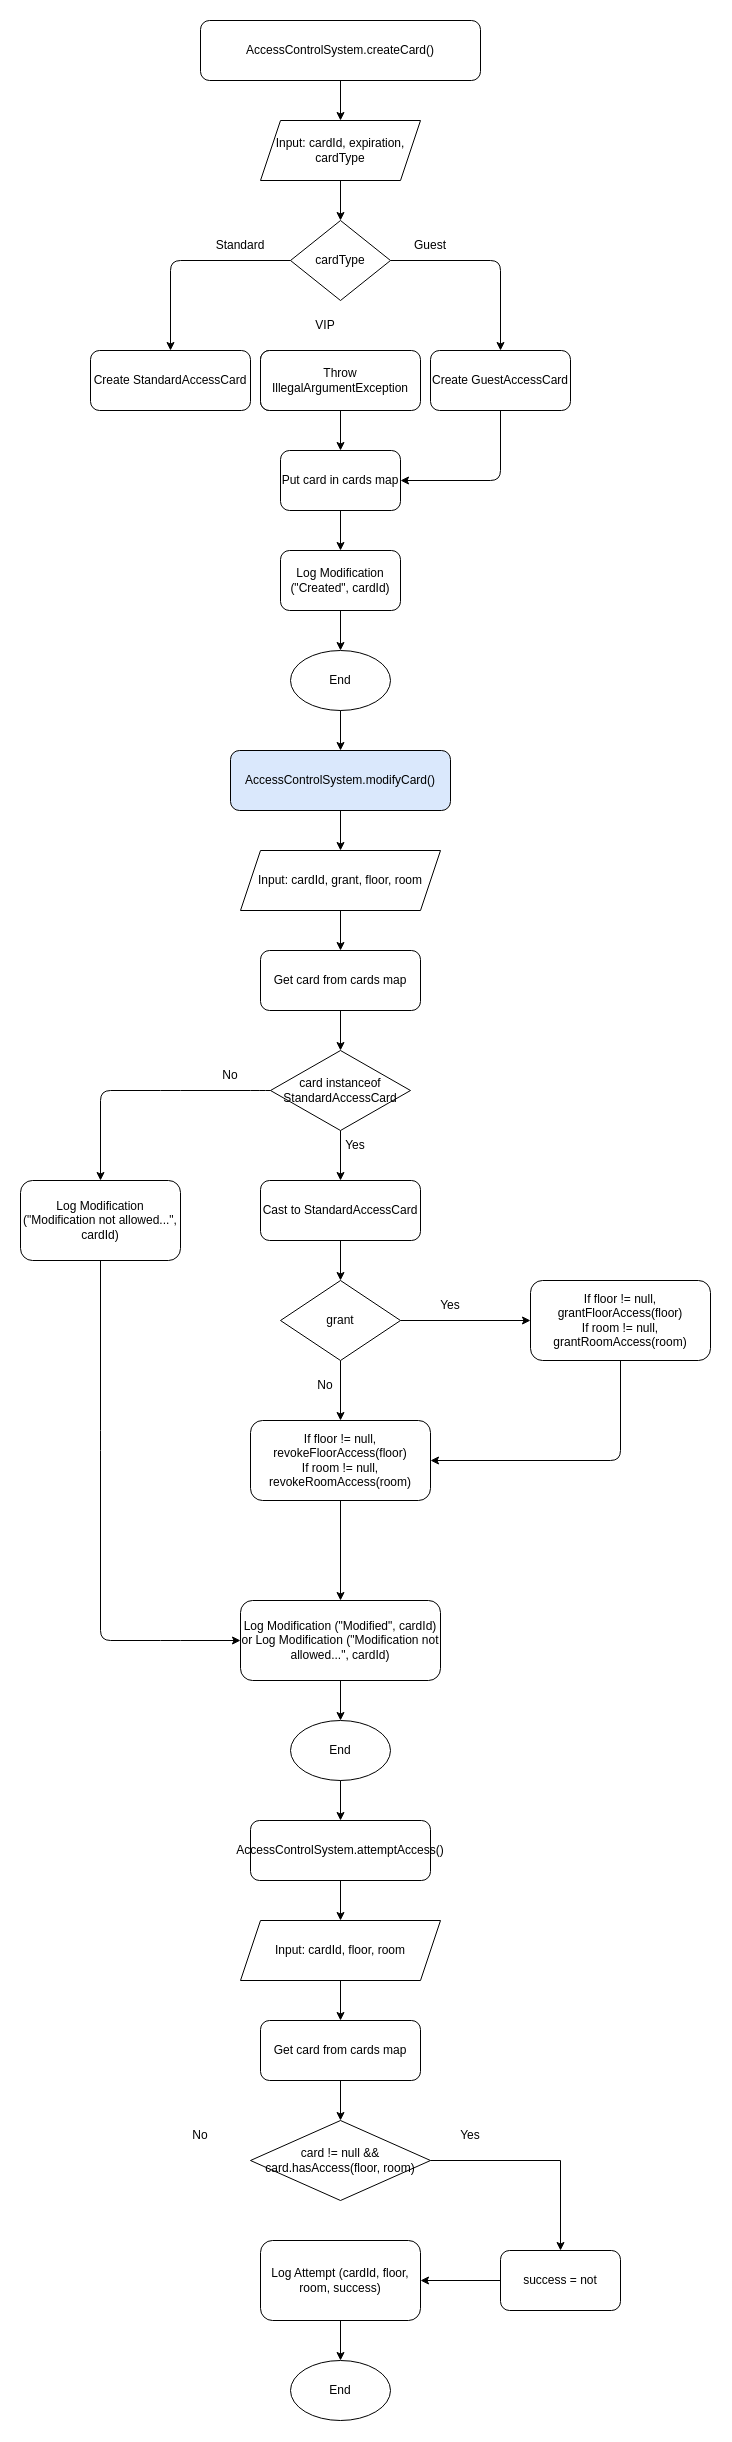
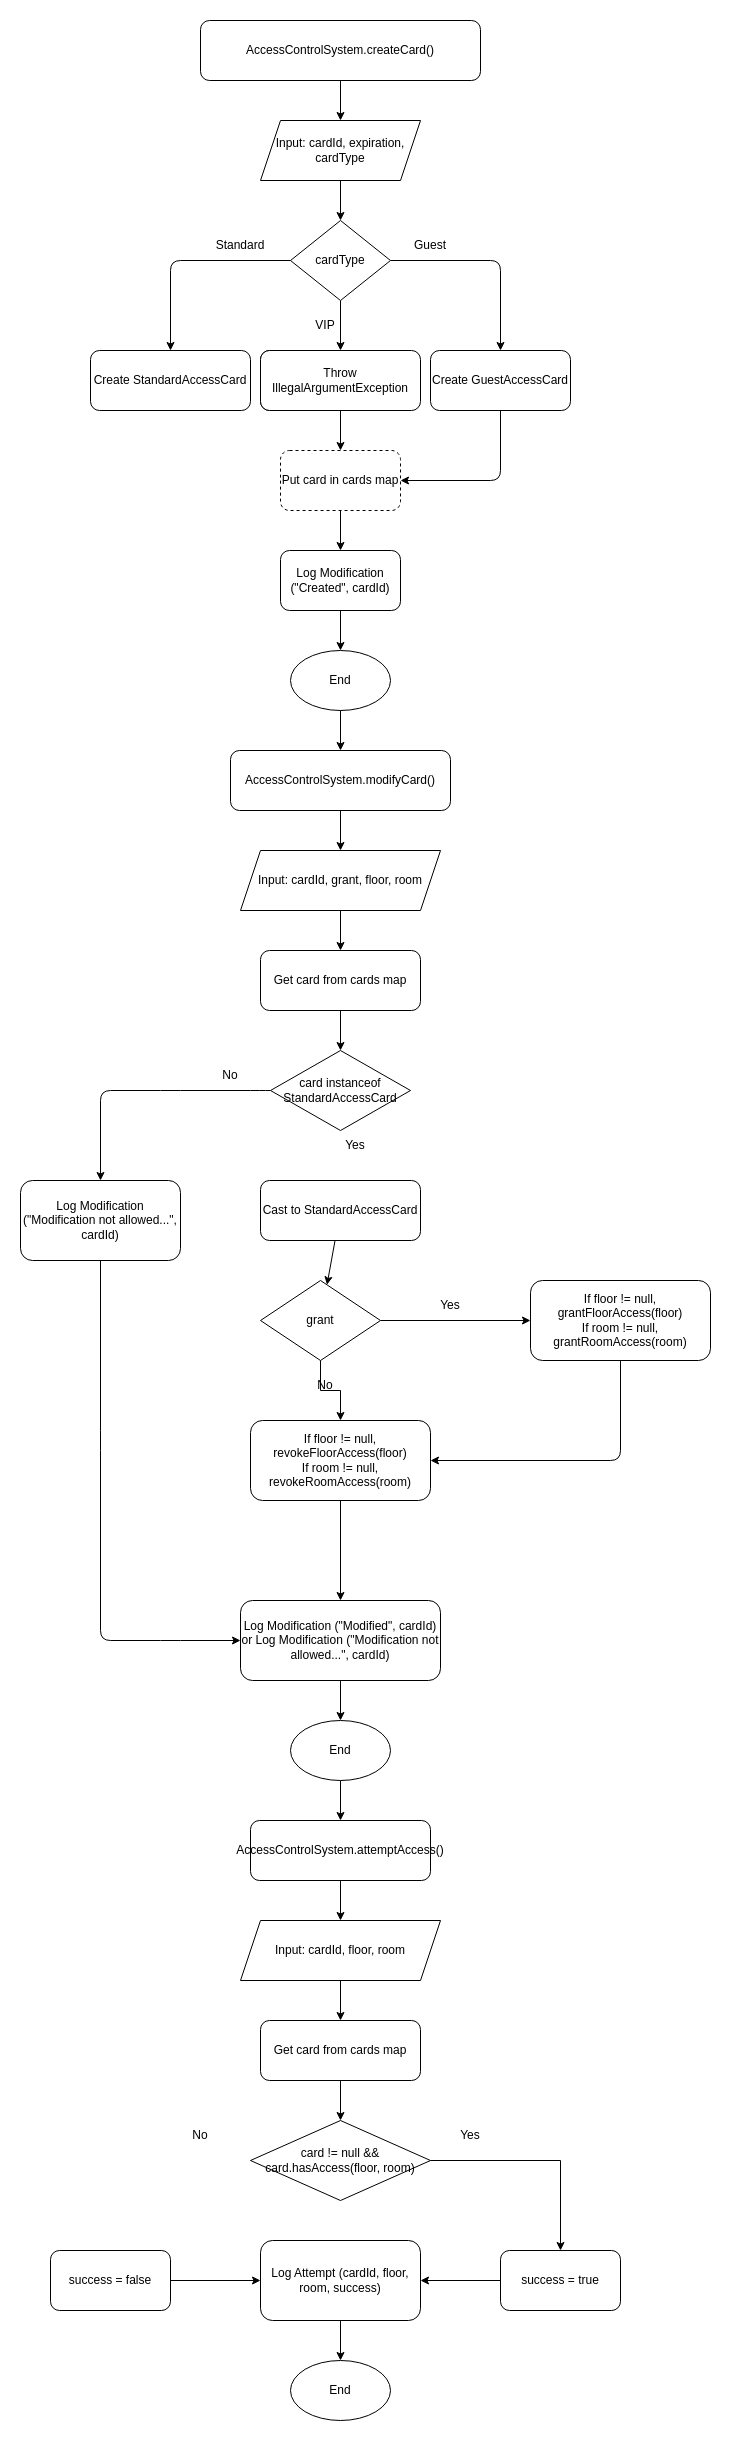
none -> (341, 322)
(341, 481) -> (341, 481)
(341, 781) -> (341, 781)
(341, 1152) -> none
(341, 1321) -> (321, 1321)
none -> (111, 2281)
none -> (212, 2281)
(561, 2281) -> (561, 2281)
